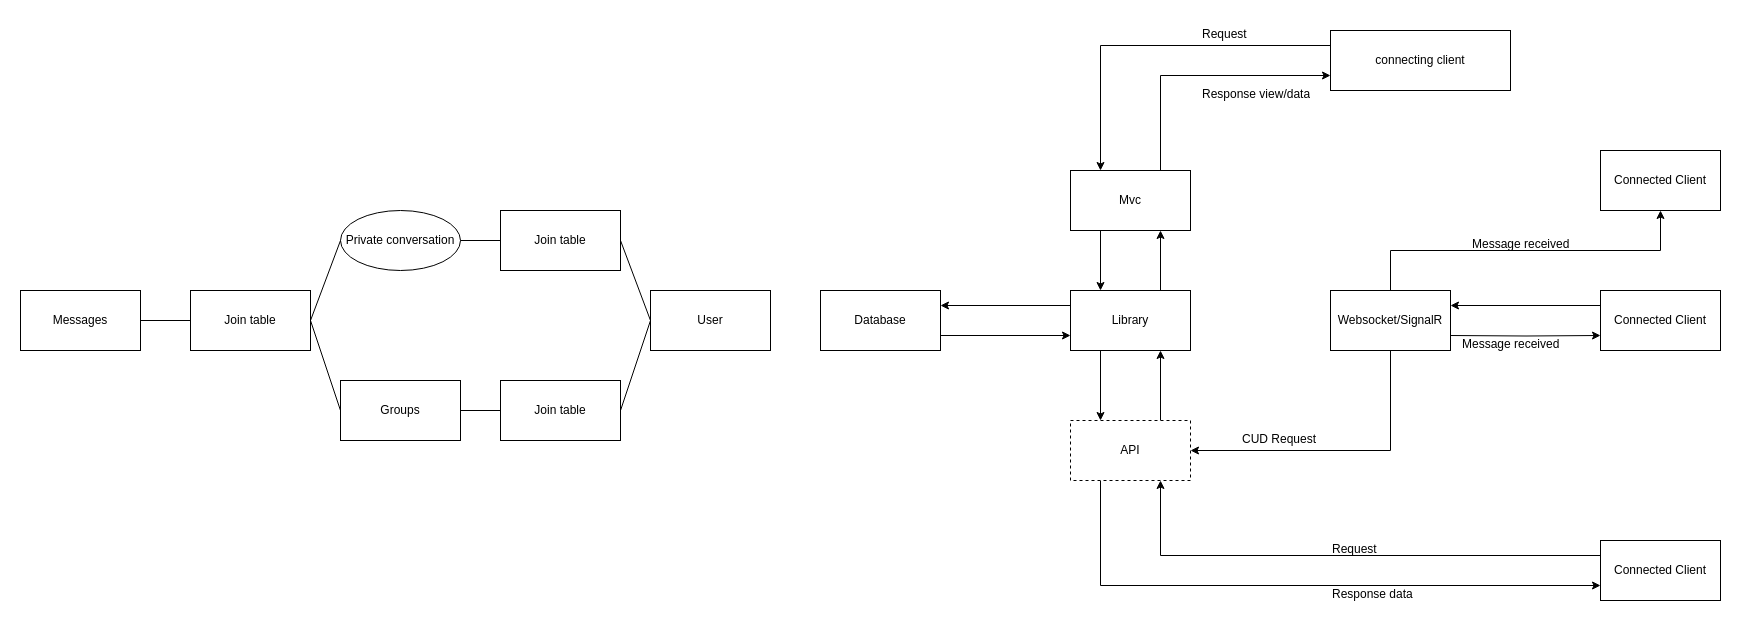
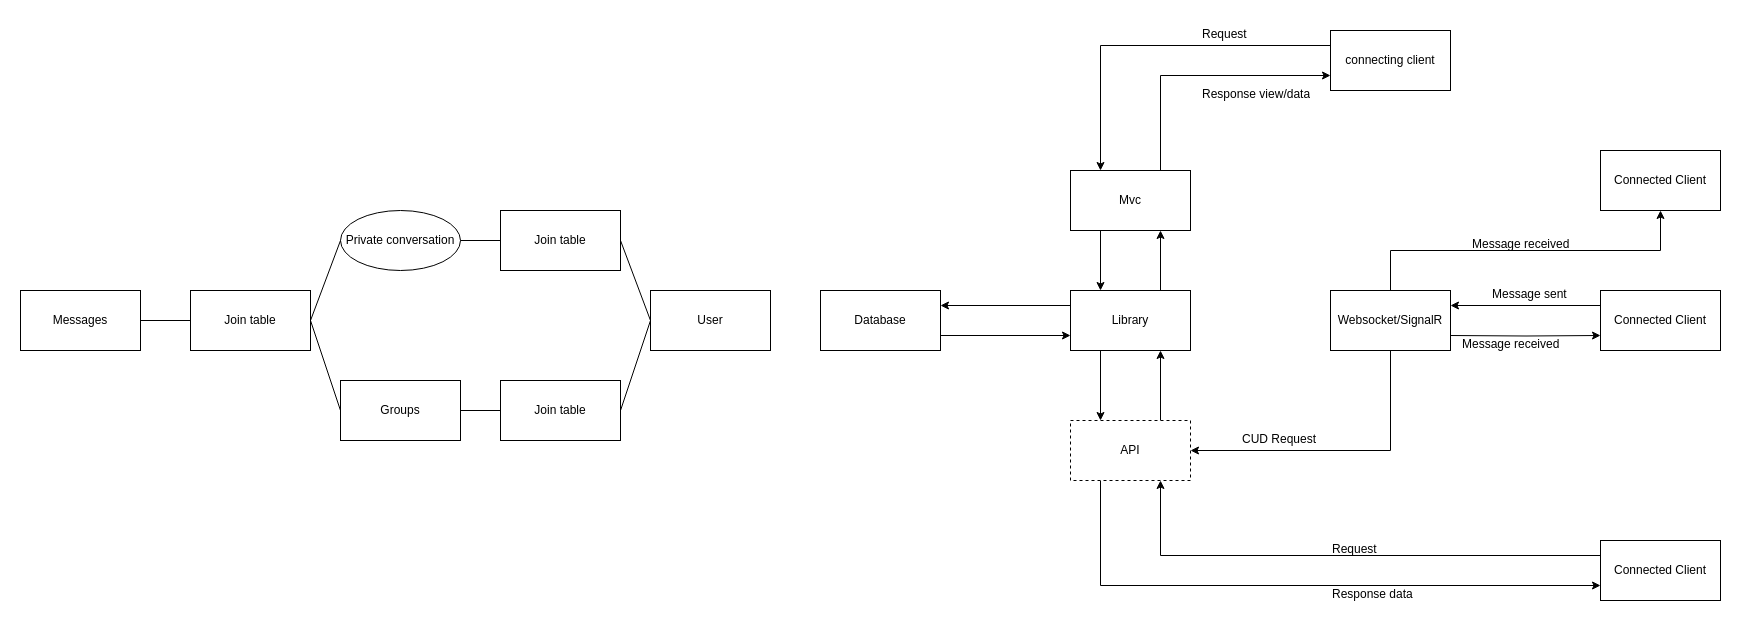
(1421, 61) -> (1391, 61)
none -> (1531, 301)
